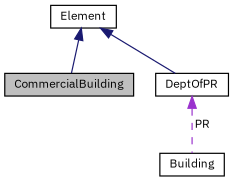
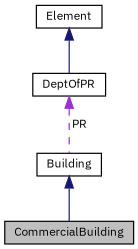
(75, 57) -> (69, 205)
